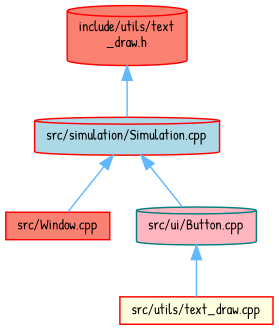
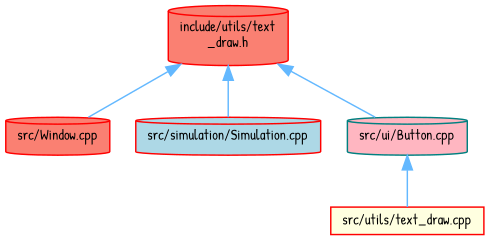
(166, 187) -> (333, 94)
(86, 189) -> (128, 94)
(58, 226) -> (58, 136)
